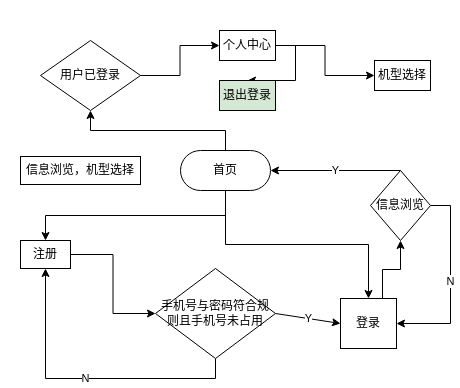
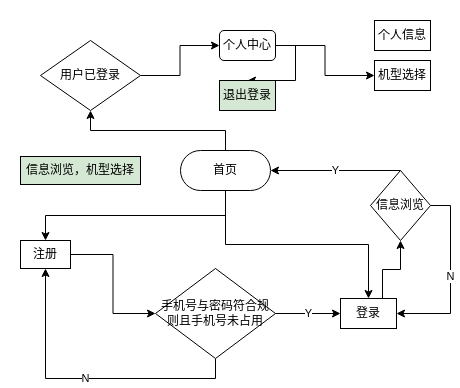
none -> (403, 36)
(248, 46) -> (248, 46)
(81, 171) -> (81, 171)
(369, 324) -> (369, 314)
